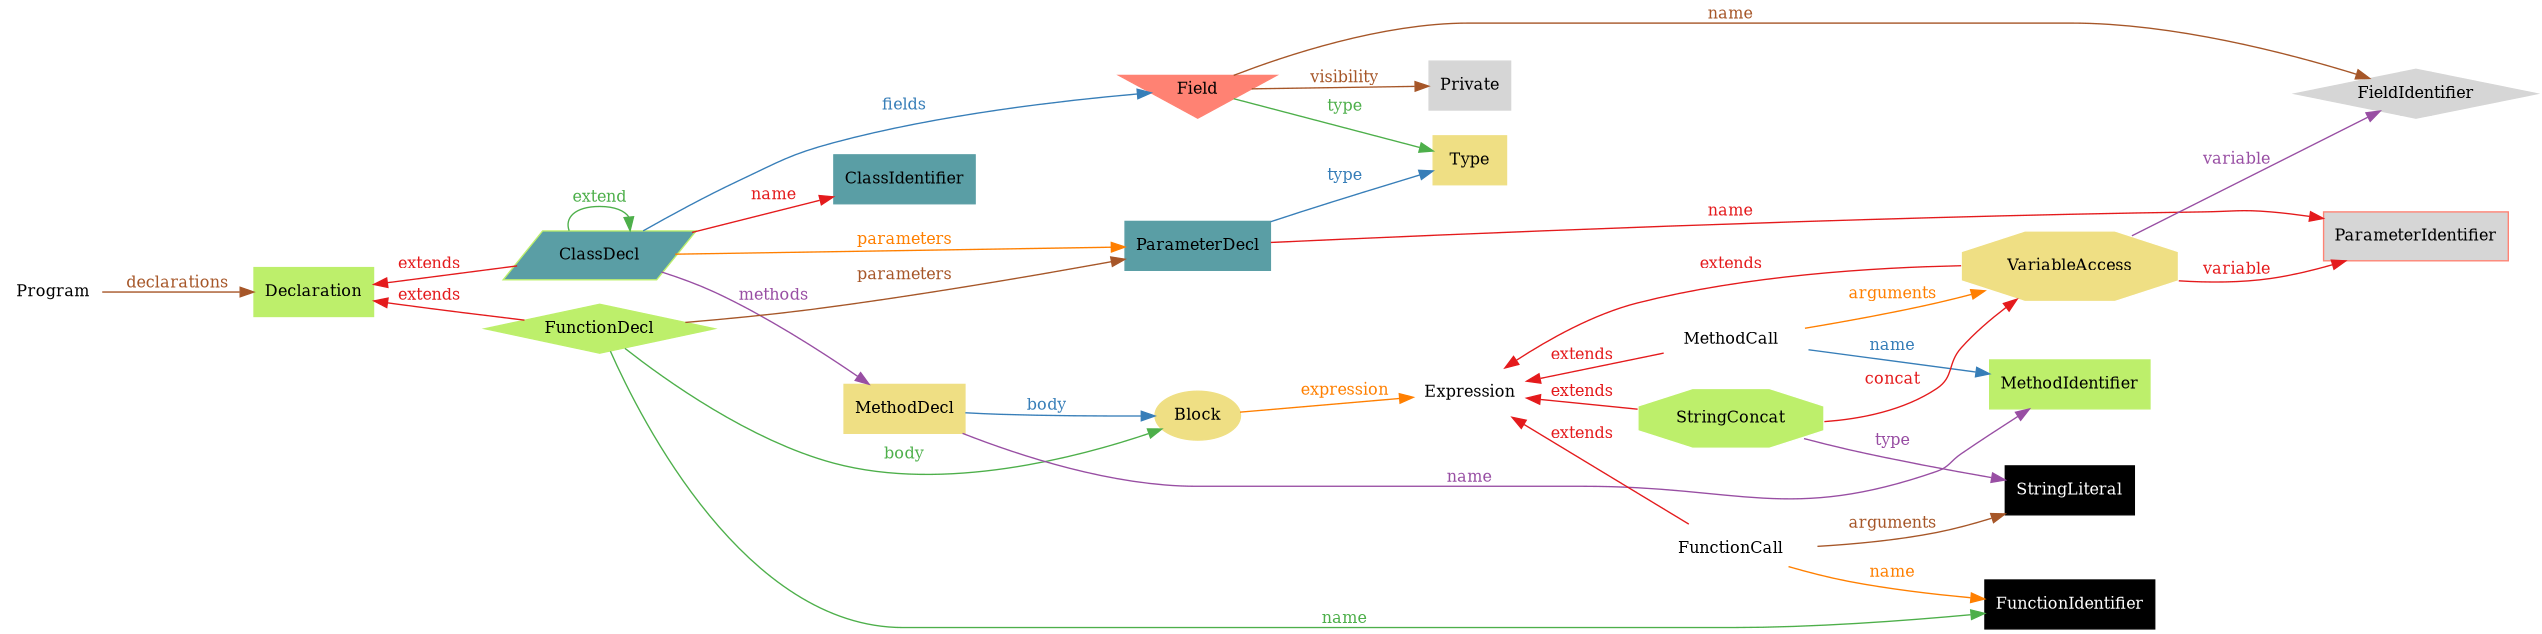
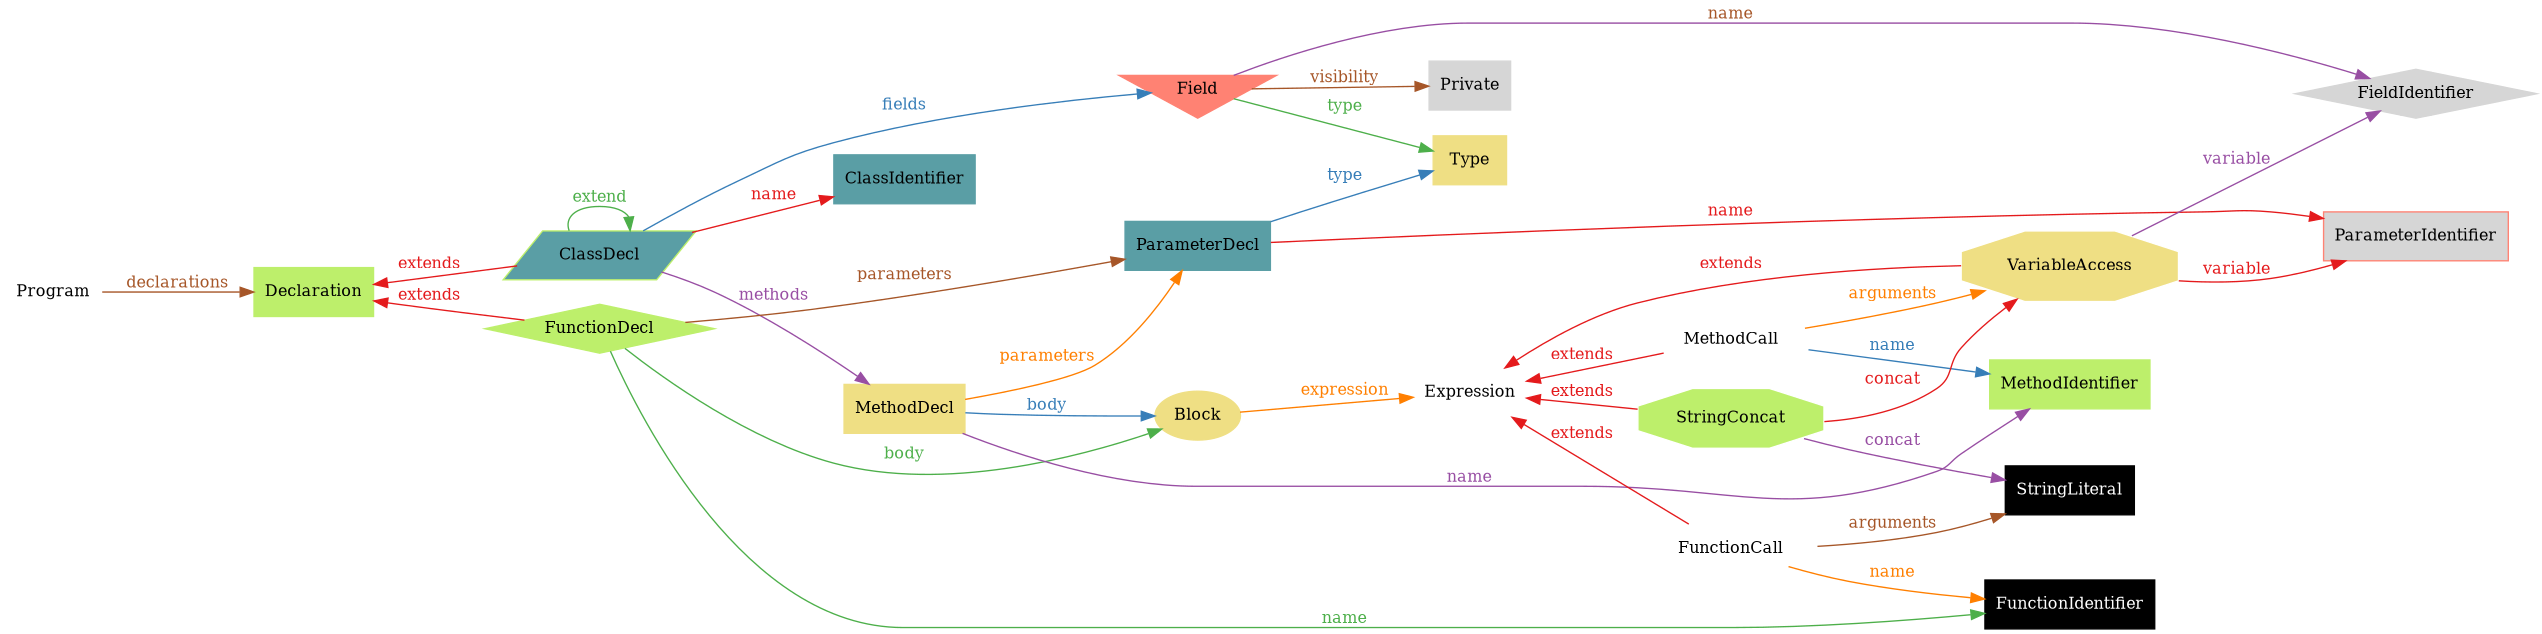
(1794, 23) -> (1794, 23)
(893, 251) -> (1086, 369)
(1893, 441) -> (1893, 441)
